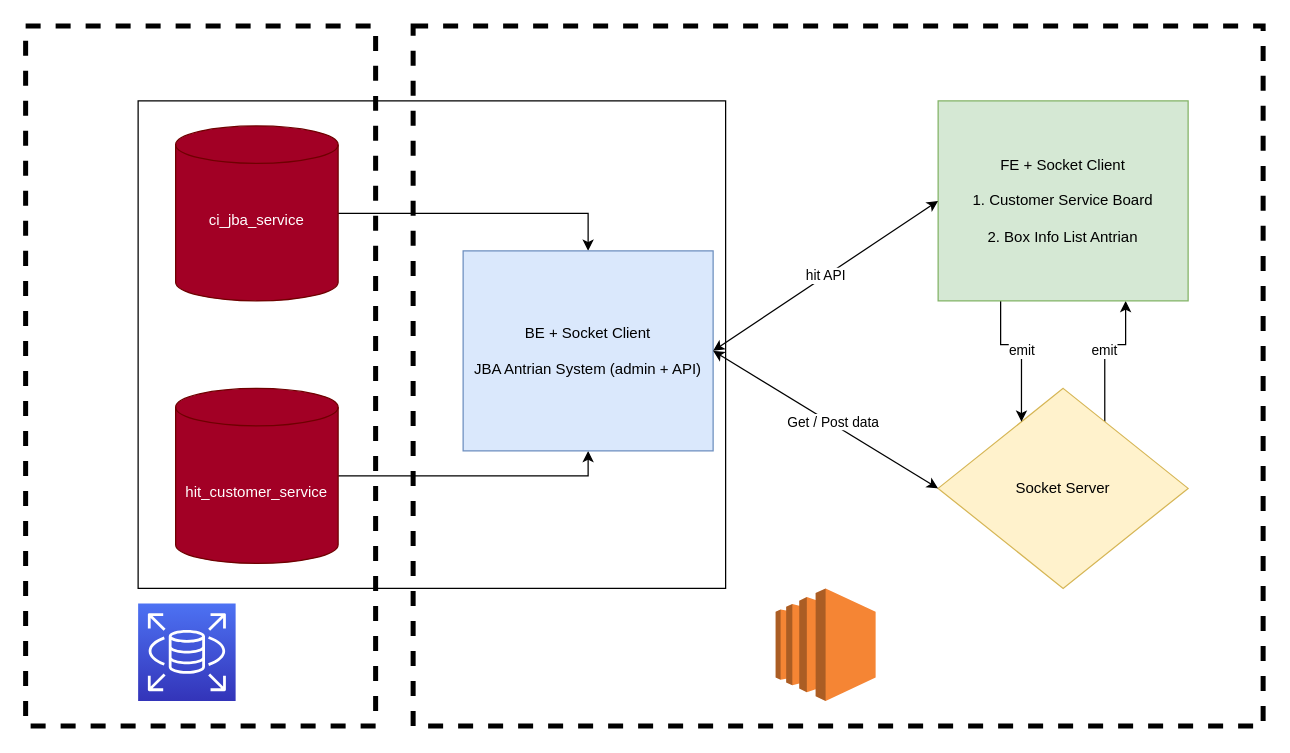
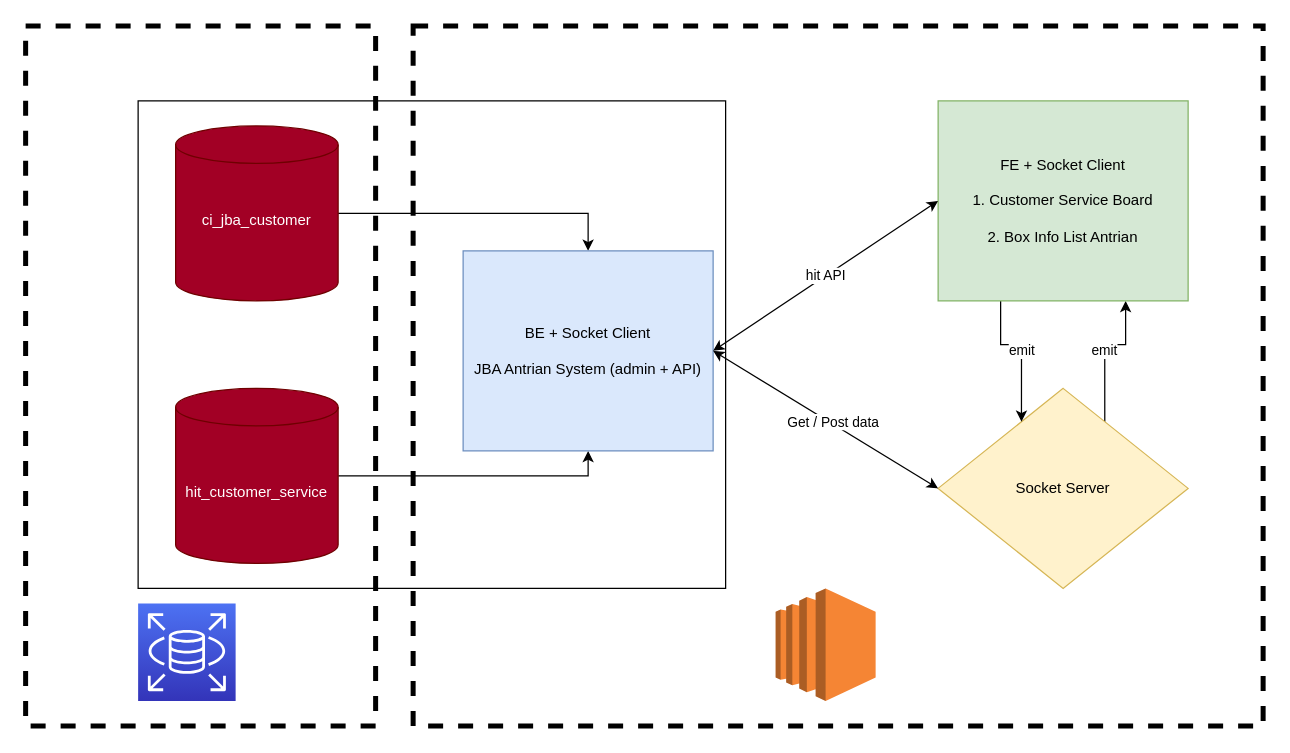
(257, 229) -> (257, 229)
